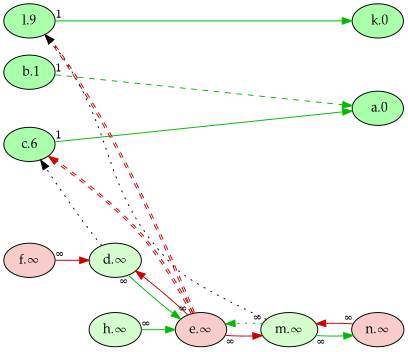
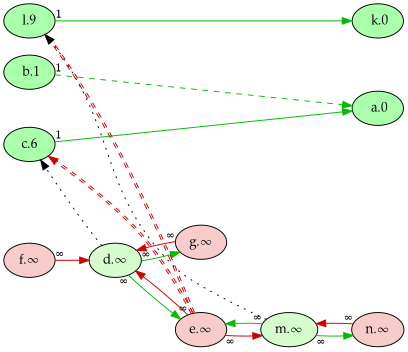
none -> (201, 242)
(249, 323) -> (249, 323)
(115, 330) -> none
